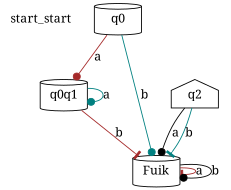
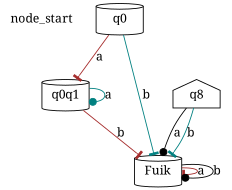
(41, 19) -> (42, 19)
(93, 54) -> (94, 55)
(136, 92) -> (138, 93)
(195, 95) -> (197, 95)
